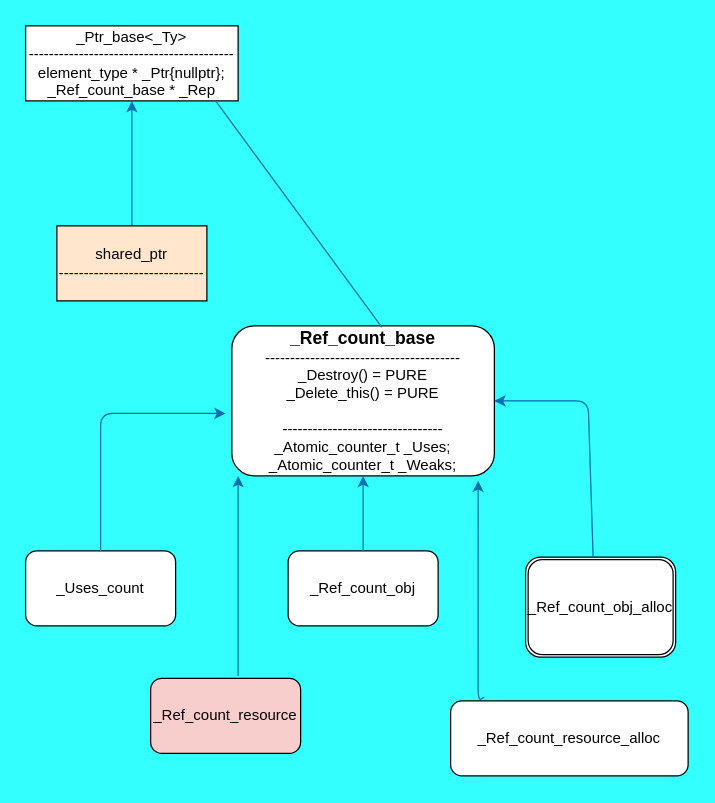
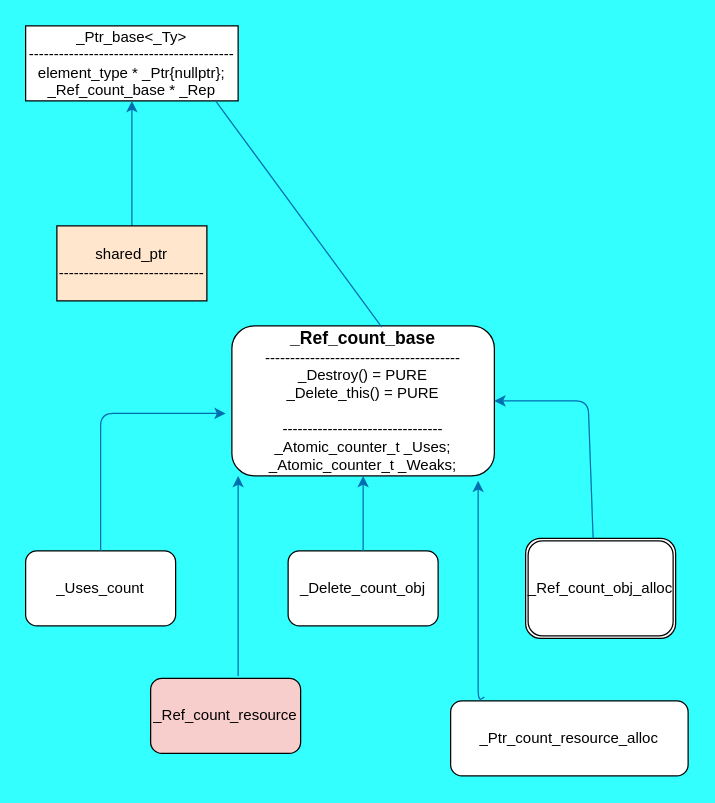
(363, 588) -> (363, 588)
(601, 607) -> (601, 588)
(569, 738) -> (569, 738)
